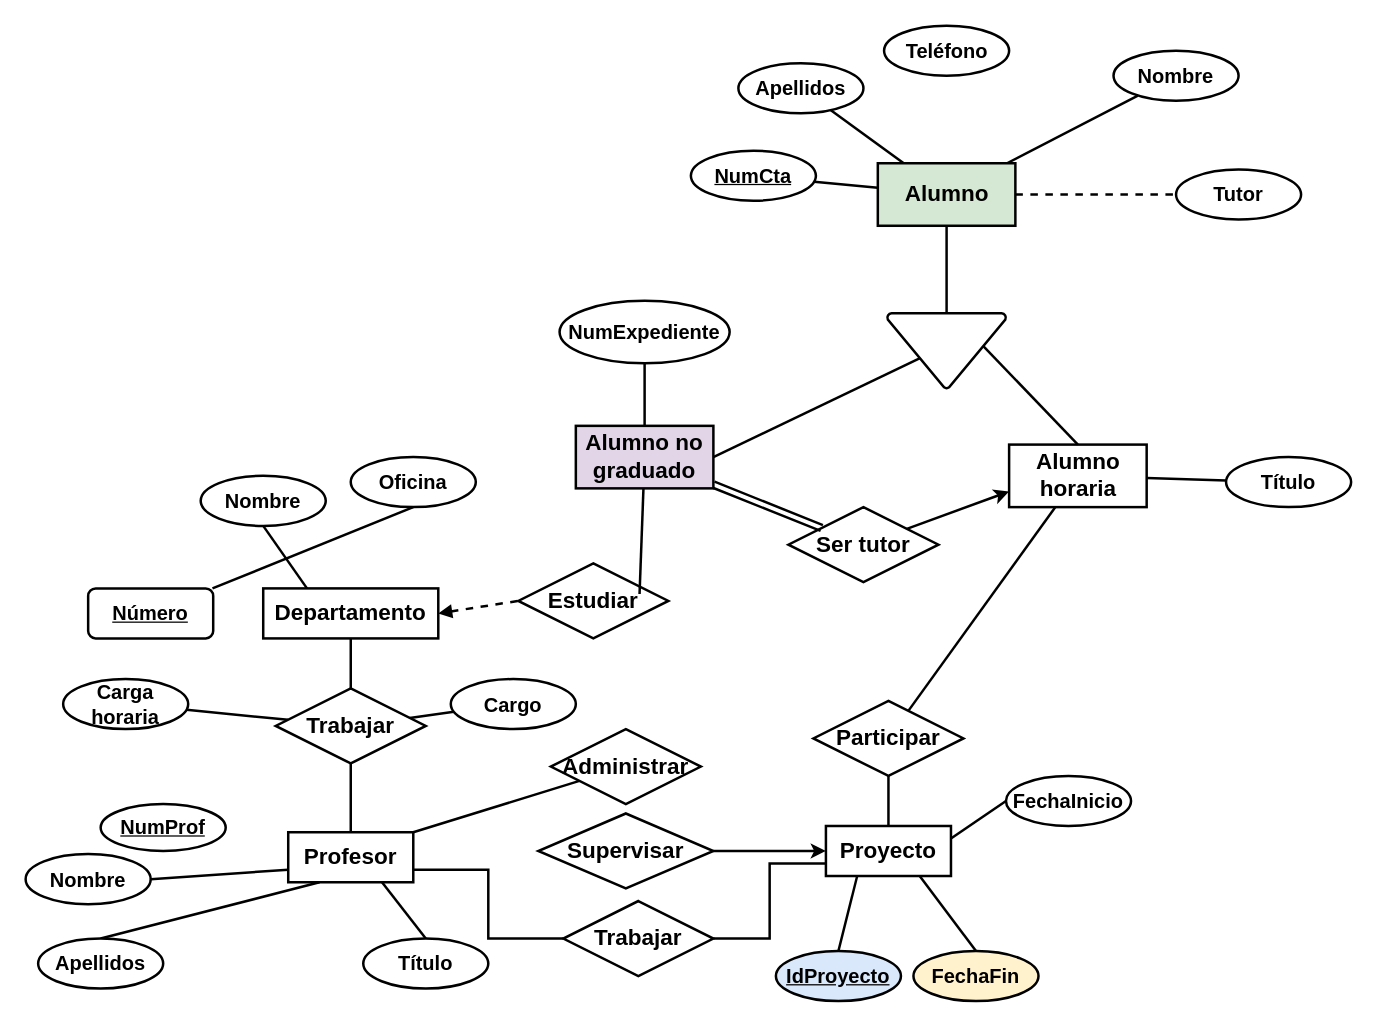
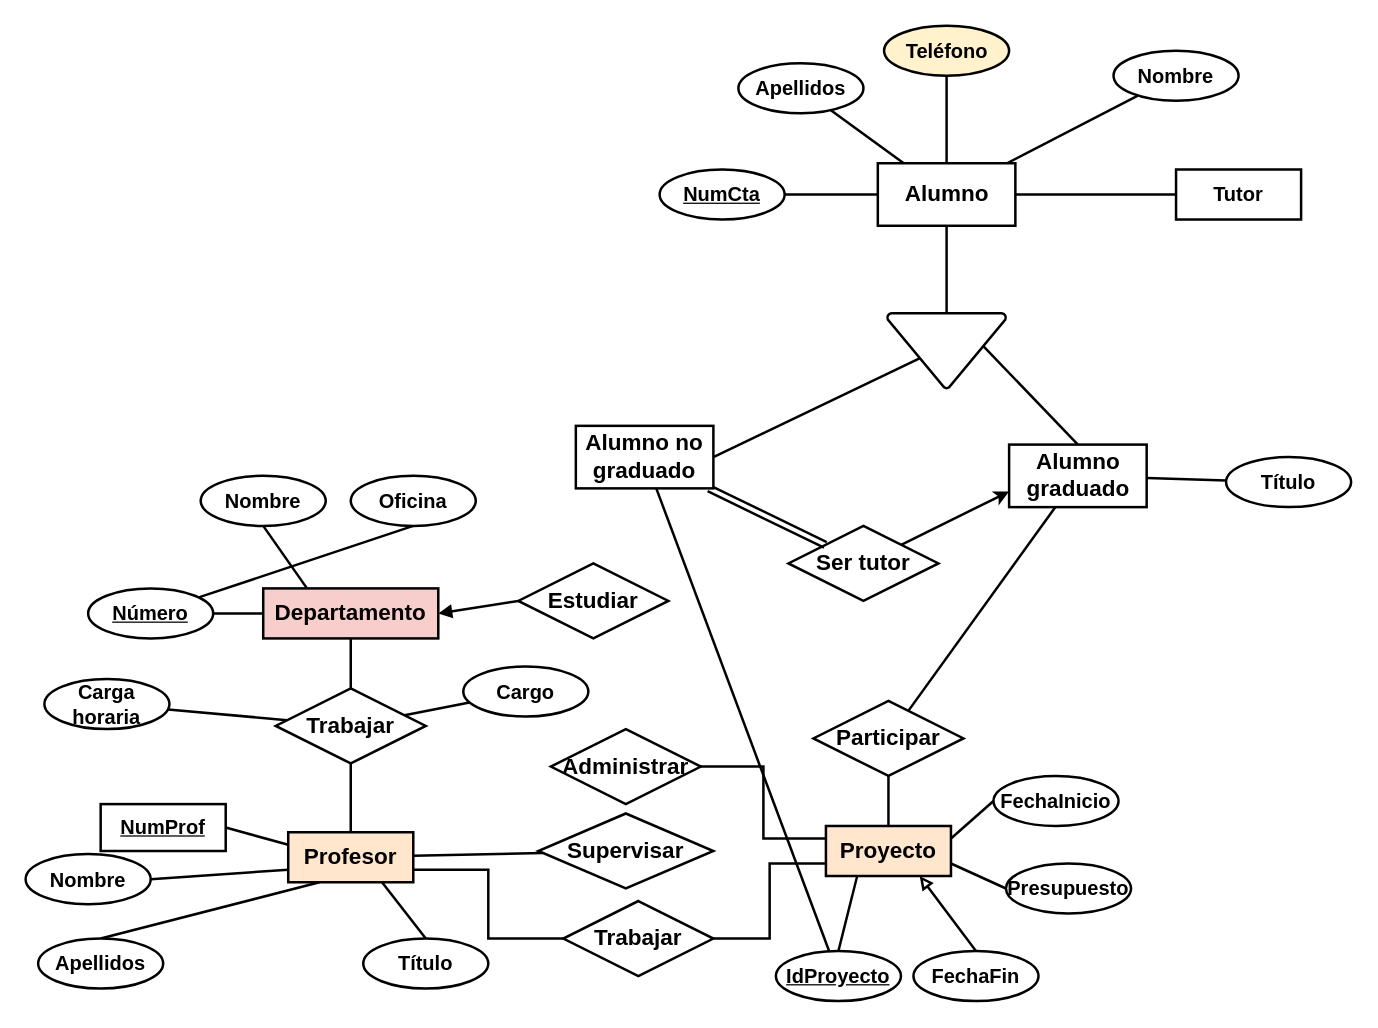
(946, 51) -> (946, 51)
none -> (946, 120)
(753, 176) -> (722, 194)
(946, 194) -> (946, 194)
(1098, 194) -> (1098, 194)
(1238, 194) -> (1238, 194)
(644, 332) -> none
(644, 394) -> none
(644, 457) -> (644, 457)
(1078, 476) -> (1078, 476)
(413, 482) -> (413, 501)
(641, 540) -> (709, 629)
(863, 544) -> (863, 563)
(482, 606) -> (482, 606)
(151, 613) -> (151, 613)
none -> (238, 613)
(351, 613) -> (351, 613)
(126, 704) -> (107, 704)
(513, 704) -> (526, 691)
(1068, 801) -> (1056, 801)
(497, 806) -> none
(163, 827) -> (163, 827)
none -> (257, 836)
none -> (766, 838)
(764, 851) -> none
(888, 851) -> (888, 851)
none -> (477, 854)
(351, 857) -> (351, 857)
none -> (978, 876)
(924, 882) -> (928, 887)
none -> (1068, 888)
(838, 976) -> (838, 976)
(976, 976) -> (976, 976)
